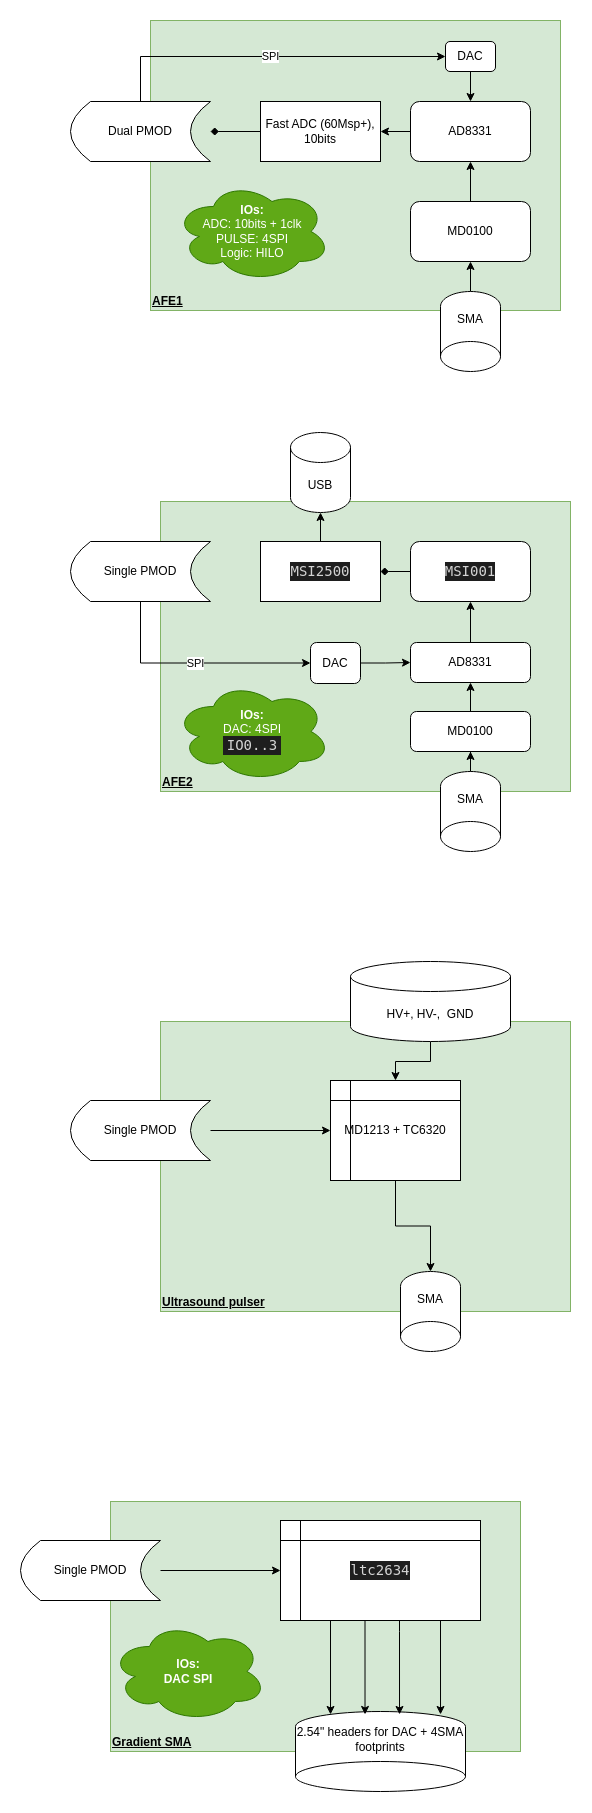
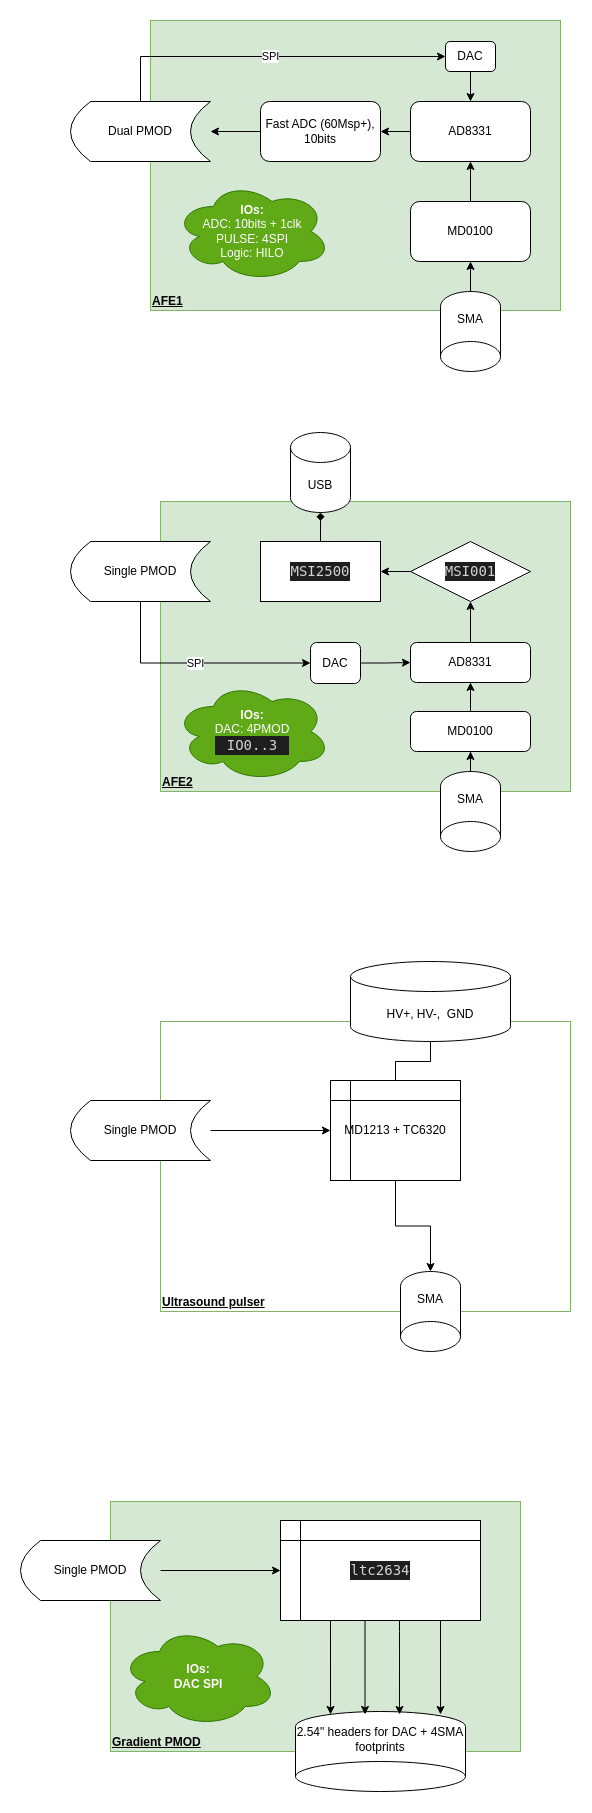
(219, 132) -> (219, 132)
(321, 132) -> (321, 132)
(321, 520) -> (321, 521)
(389, 572) -> (389, 572)
(471, 572) -> (471, 572)
(253, 732) -> (253, 732)
(396, 1072) -> (396, 1075)
(215, 1301) -> (215, 1301)
(189, 1672) -> (199, 1677)
(150, 1741) -> (153, 1741)
